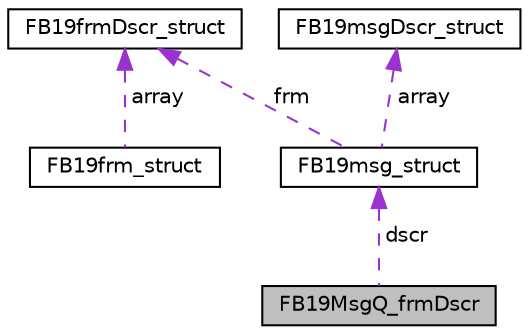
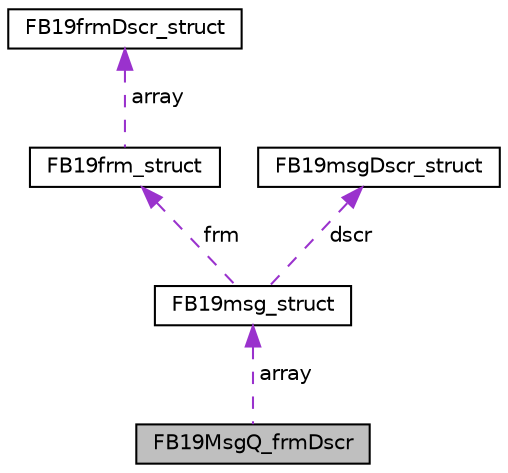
(421, 98) -> (348, 236)
(261, 103) -> (196, 244)
(404, 236) -> (283, 375)
